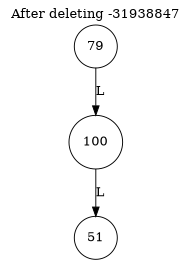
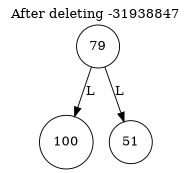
(96, 188) -> (113, 90)
